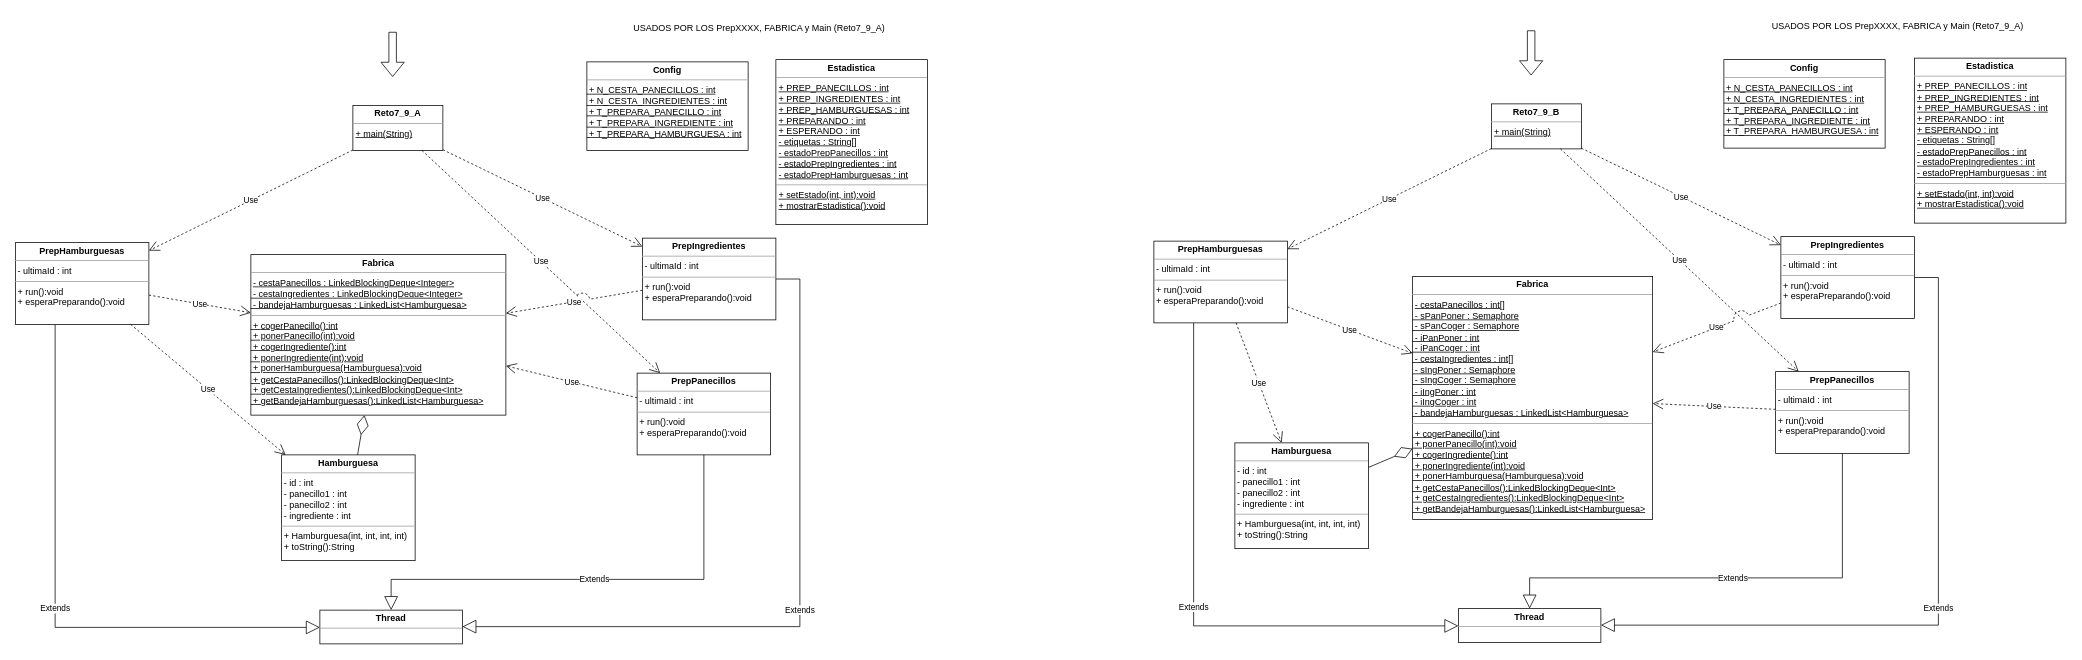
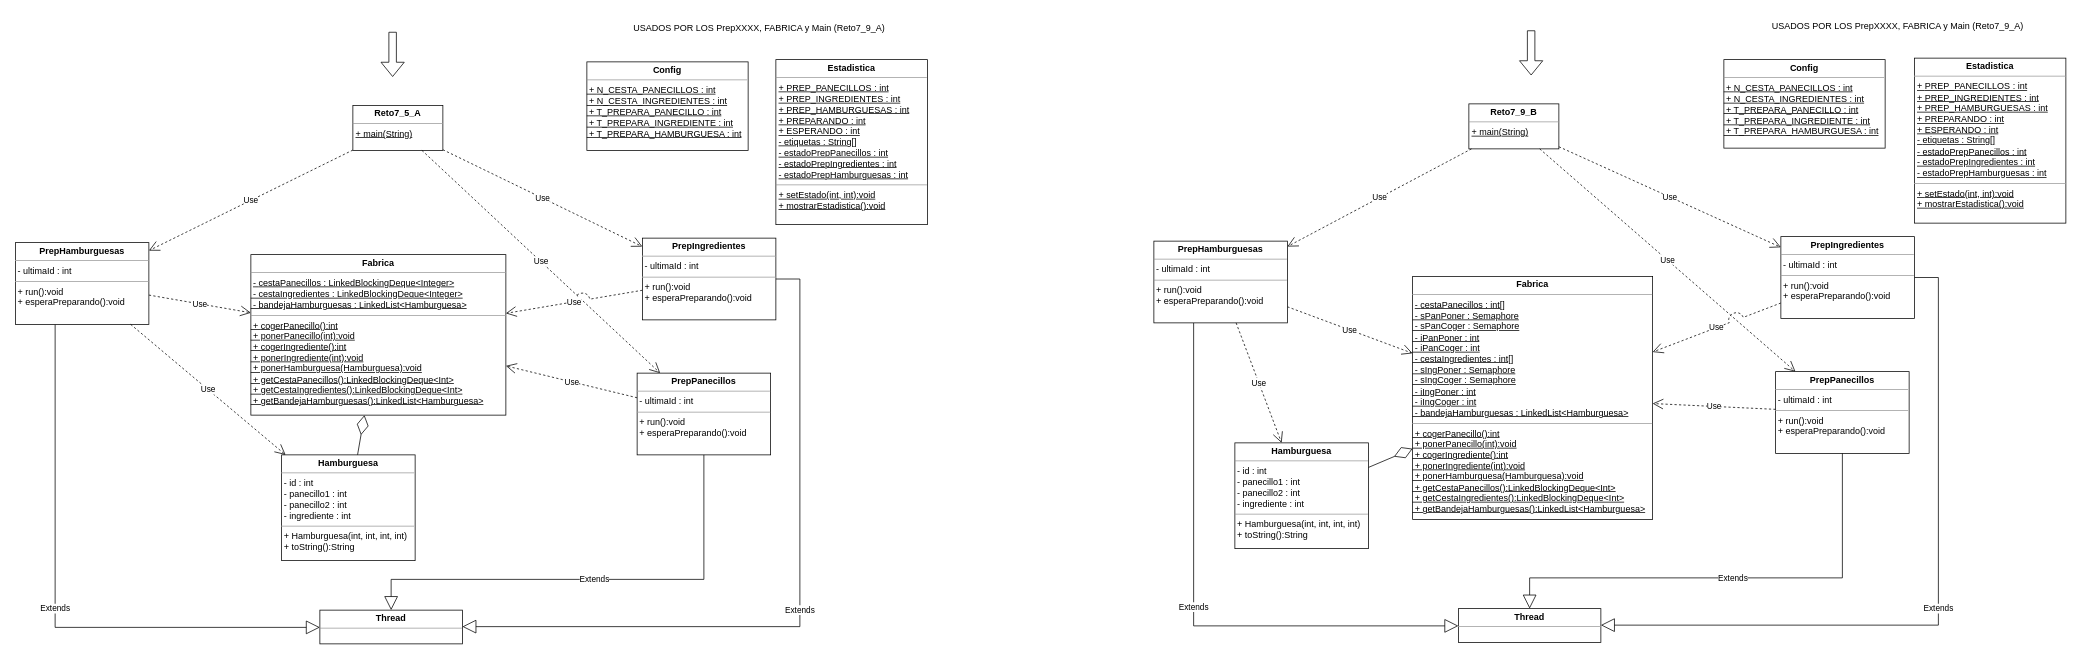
(385, 116) -> (385, 116)
(1536, 126) -> (1514, 126)
